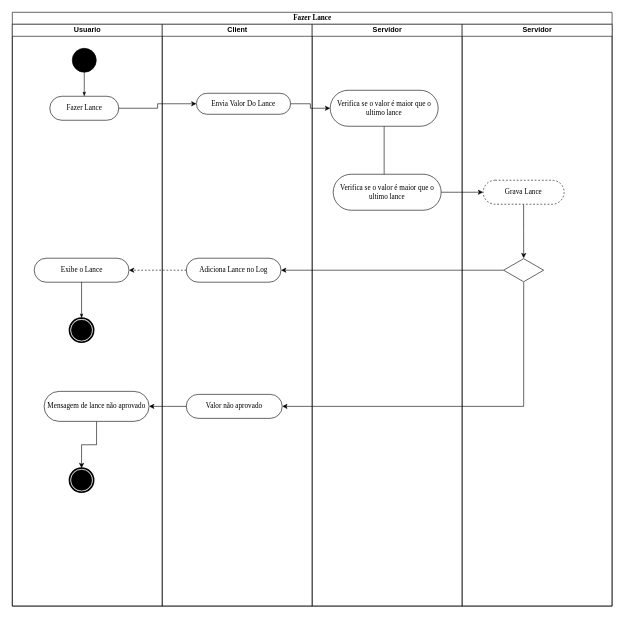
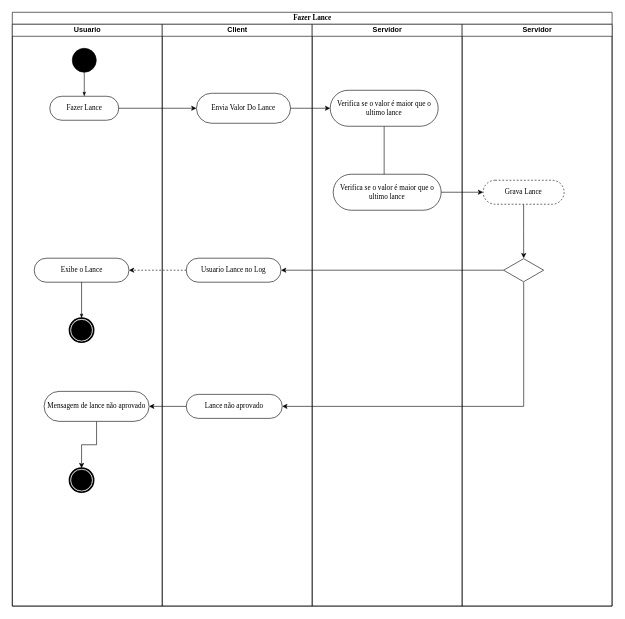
(244, 104) -> (244, 108)
(234, 270) -> (234, 270)
(234, 407) -> (234, 407)
